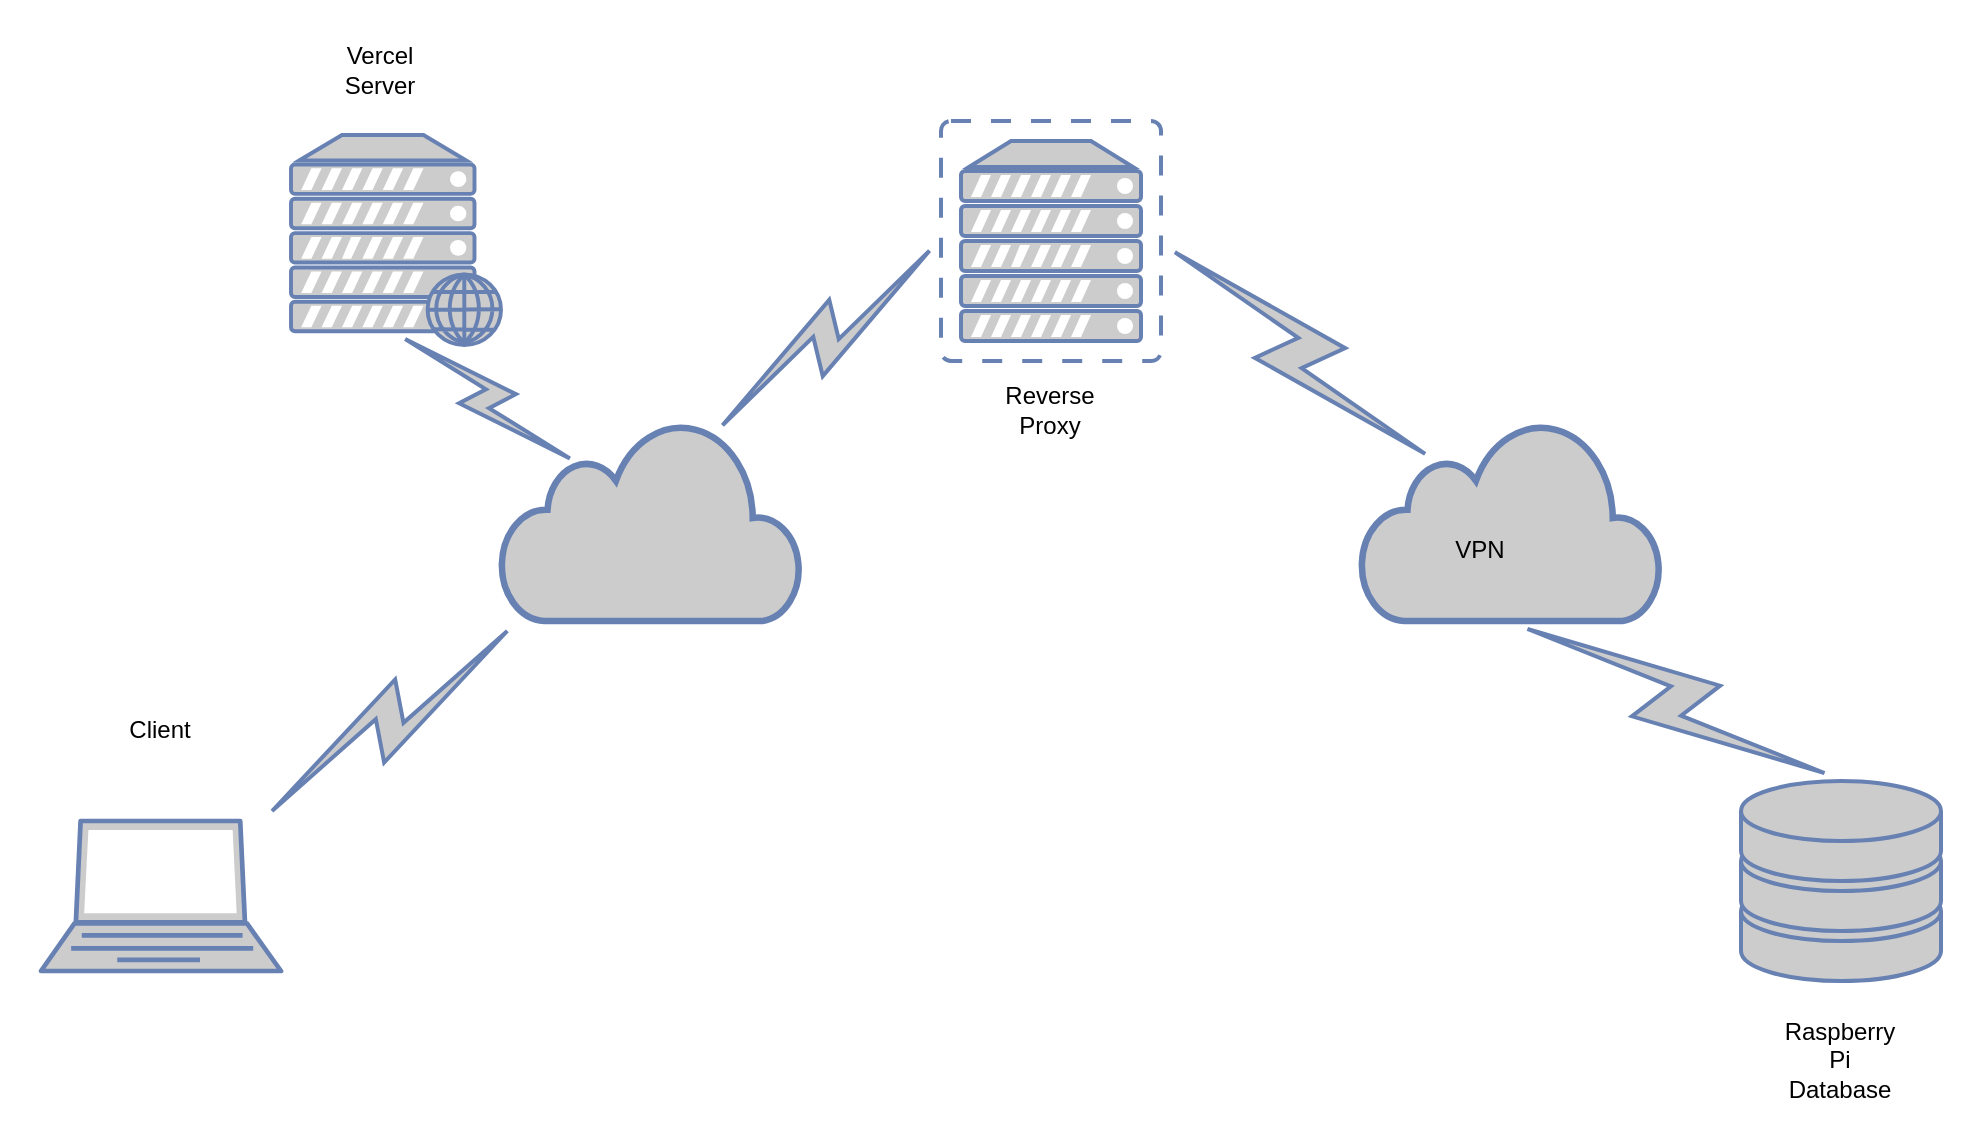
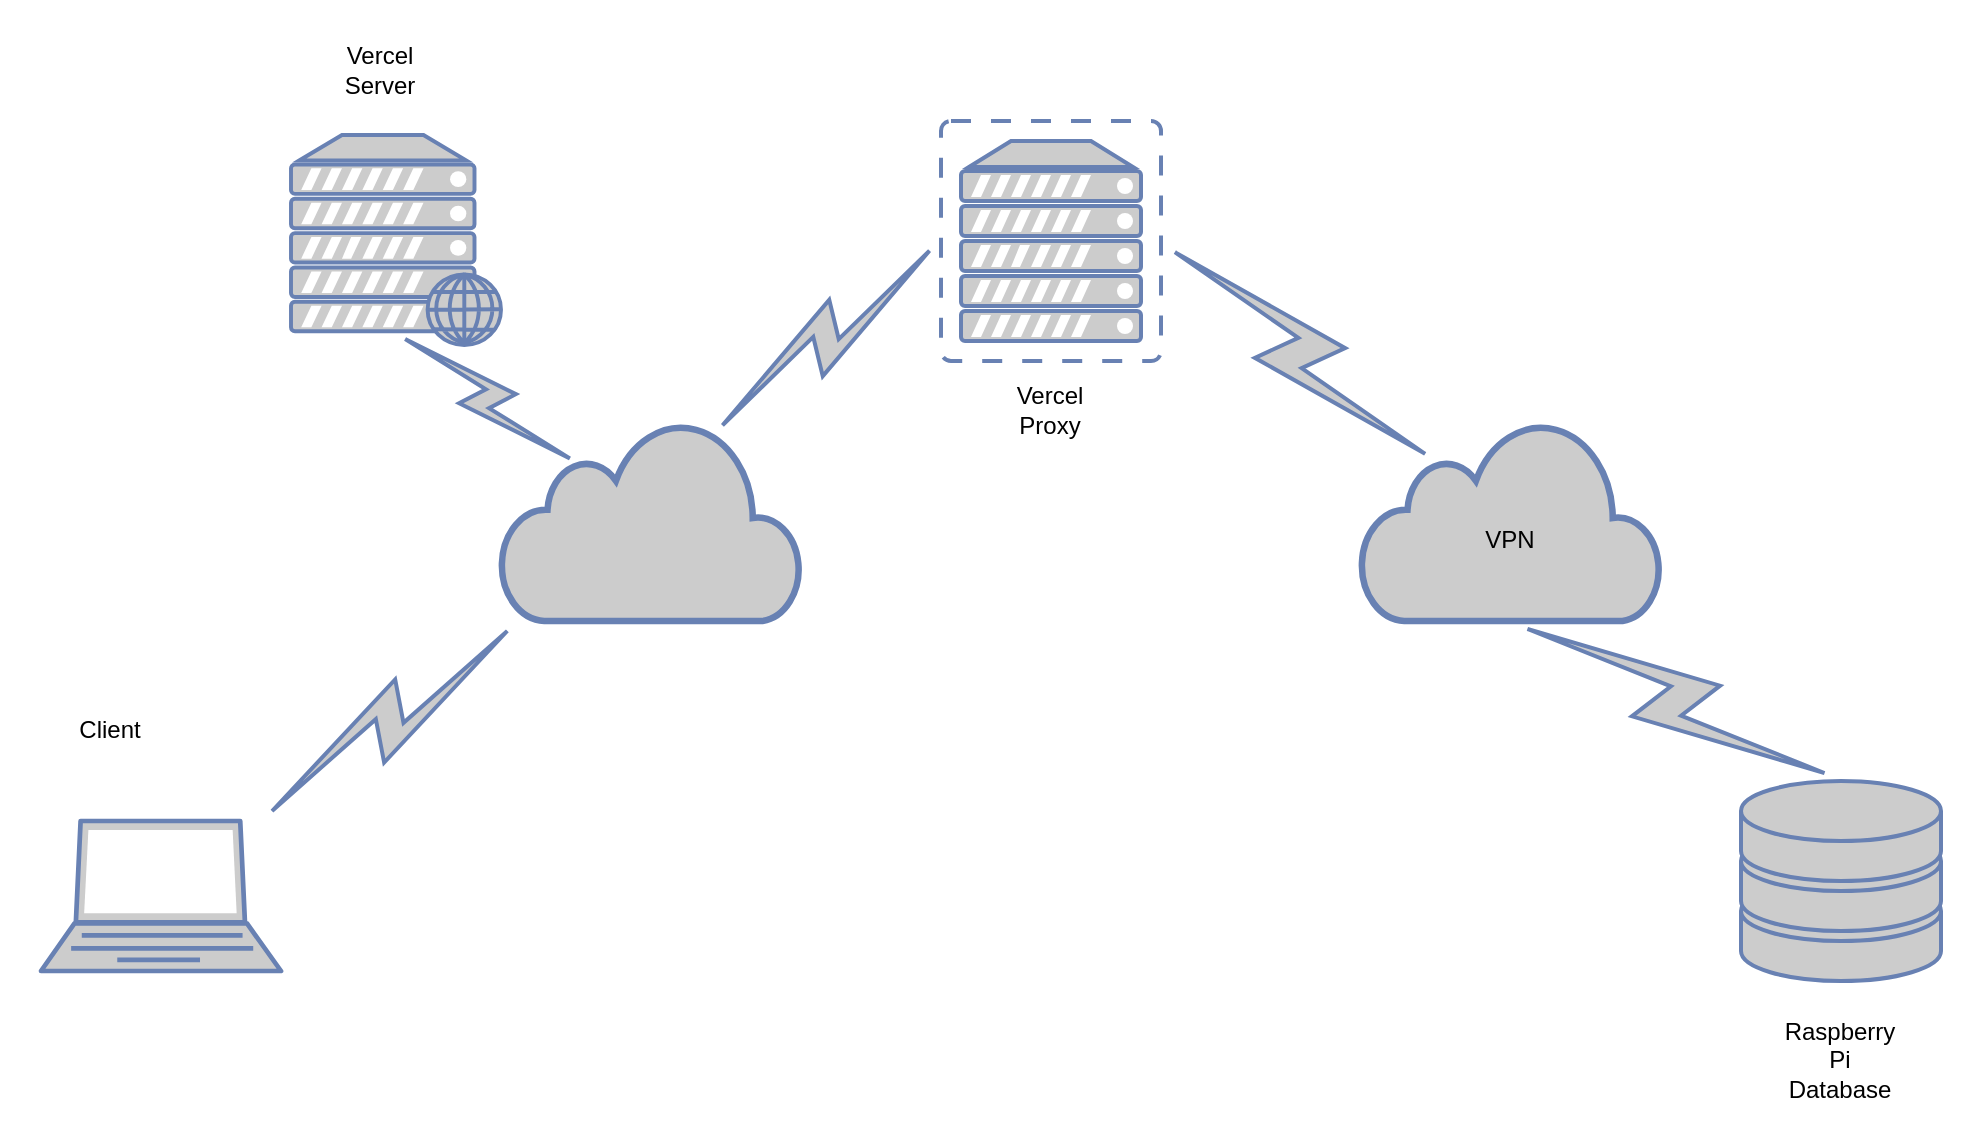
(1051, 411) -> (1051, 411)
(1481, 551) -> (1511, 541)
(161, 731) -> (111, 731)
